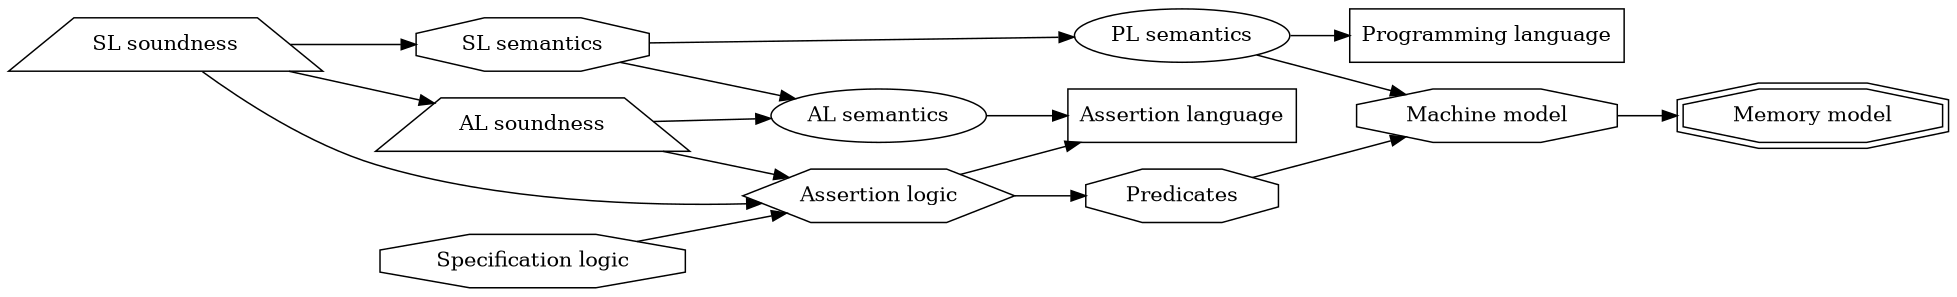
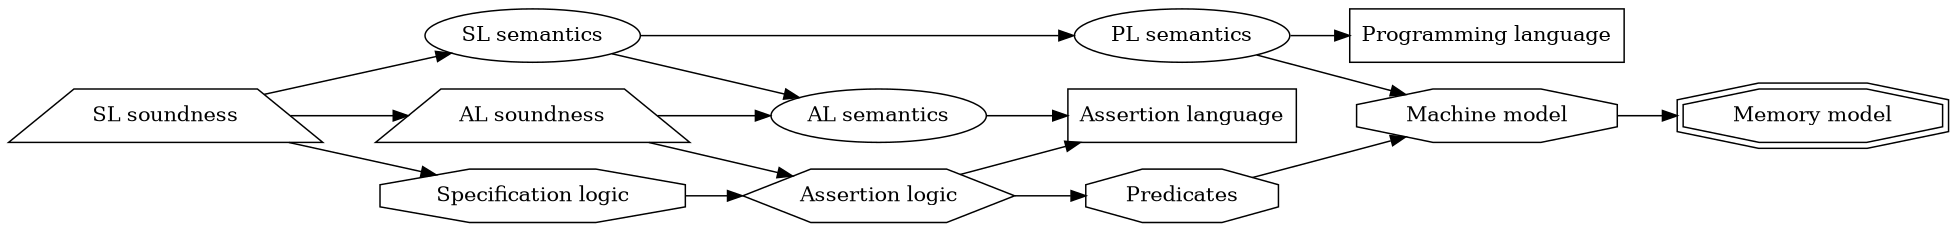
(533, 44) -> (533, 36)
(462, 185) -> (355, 157)
